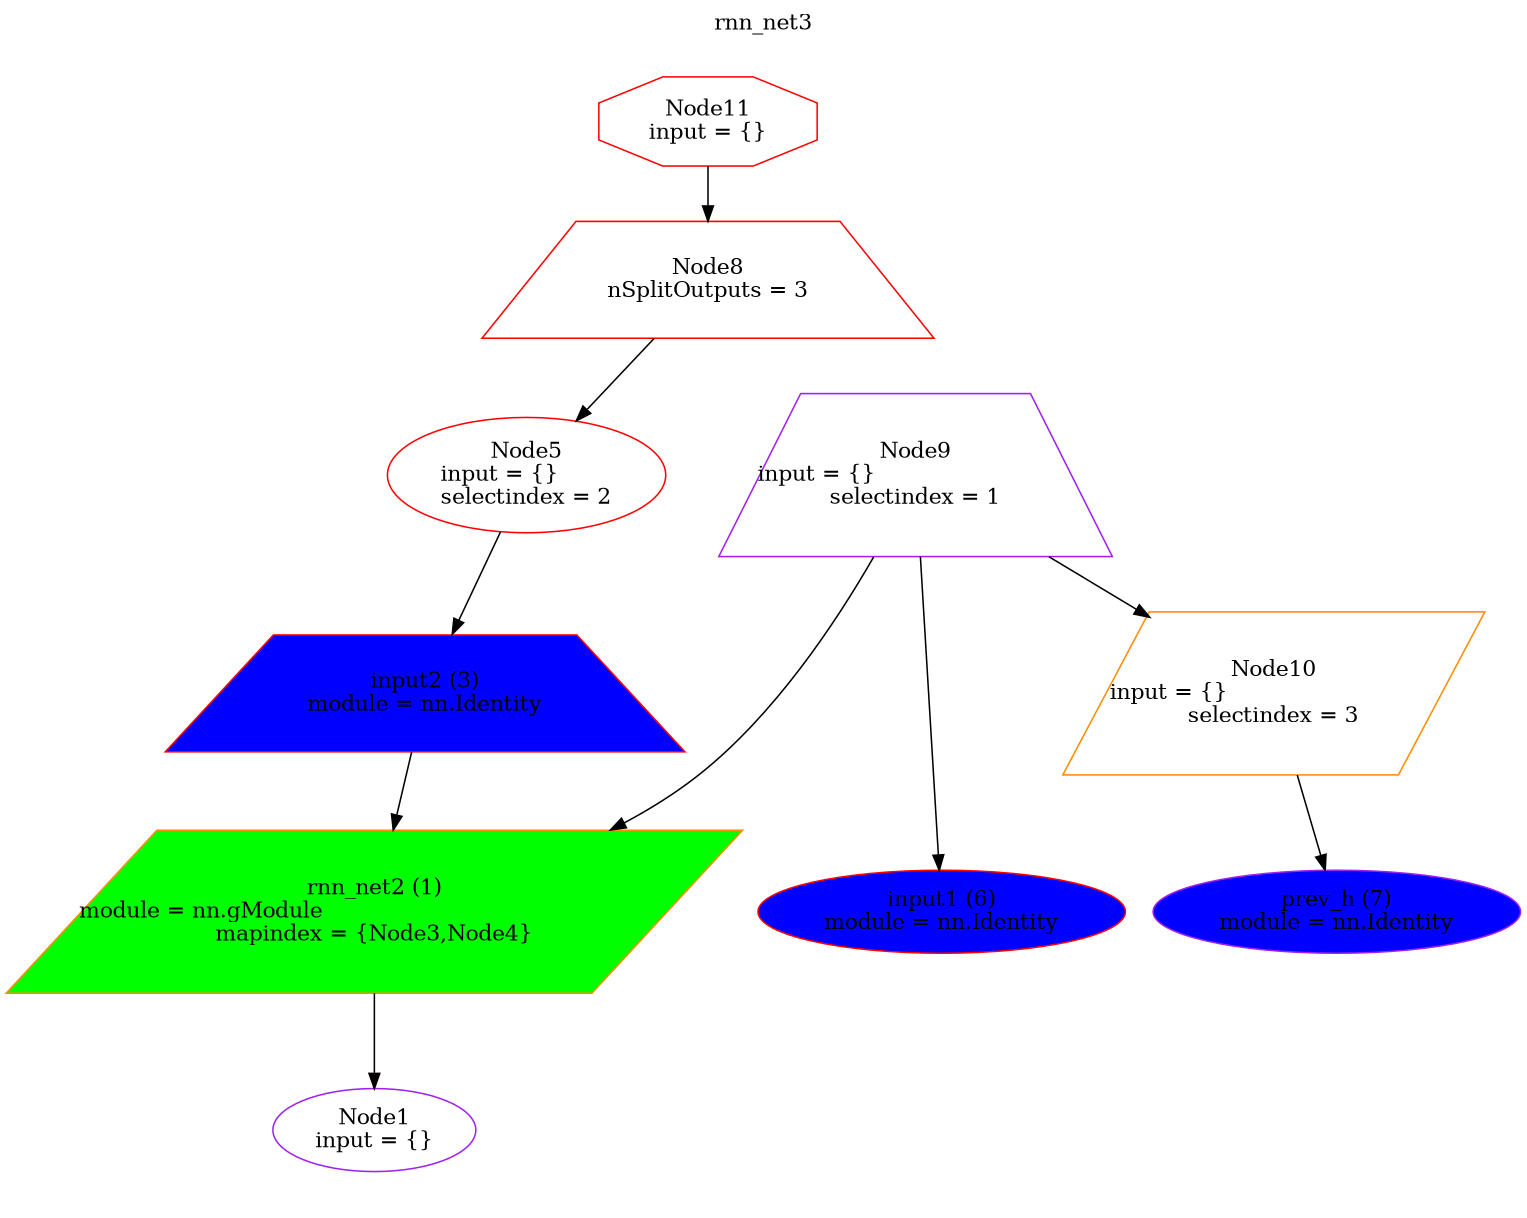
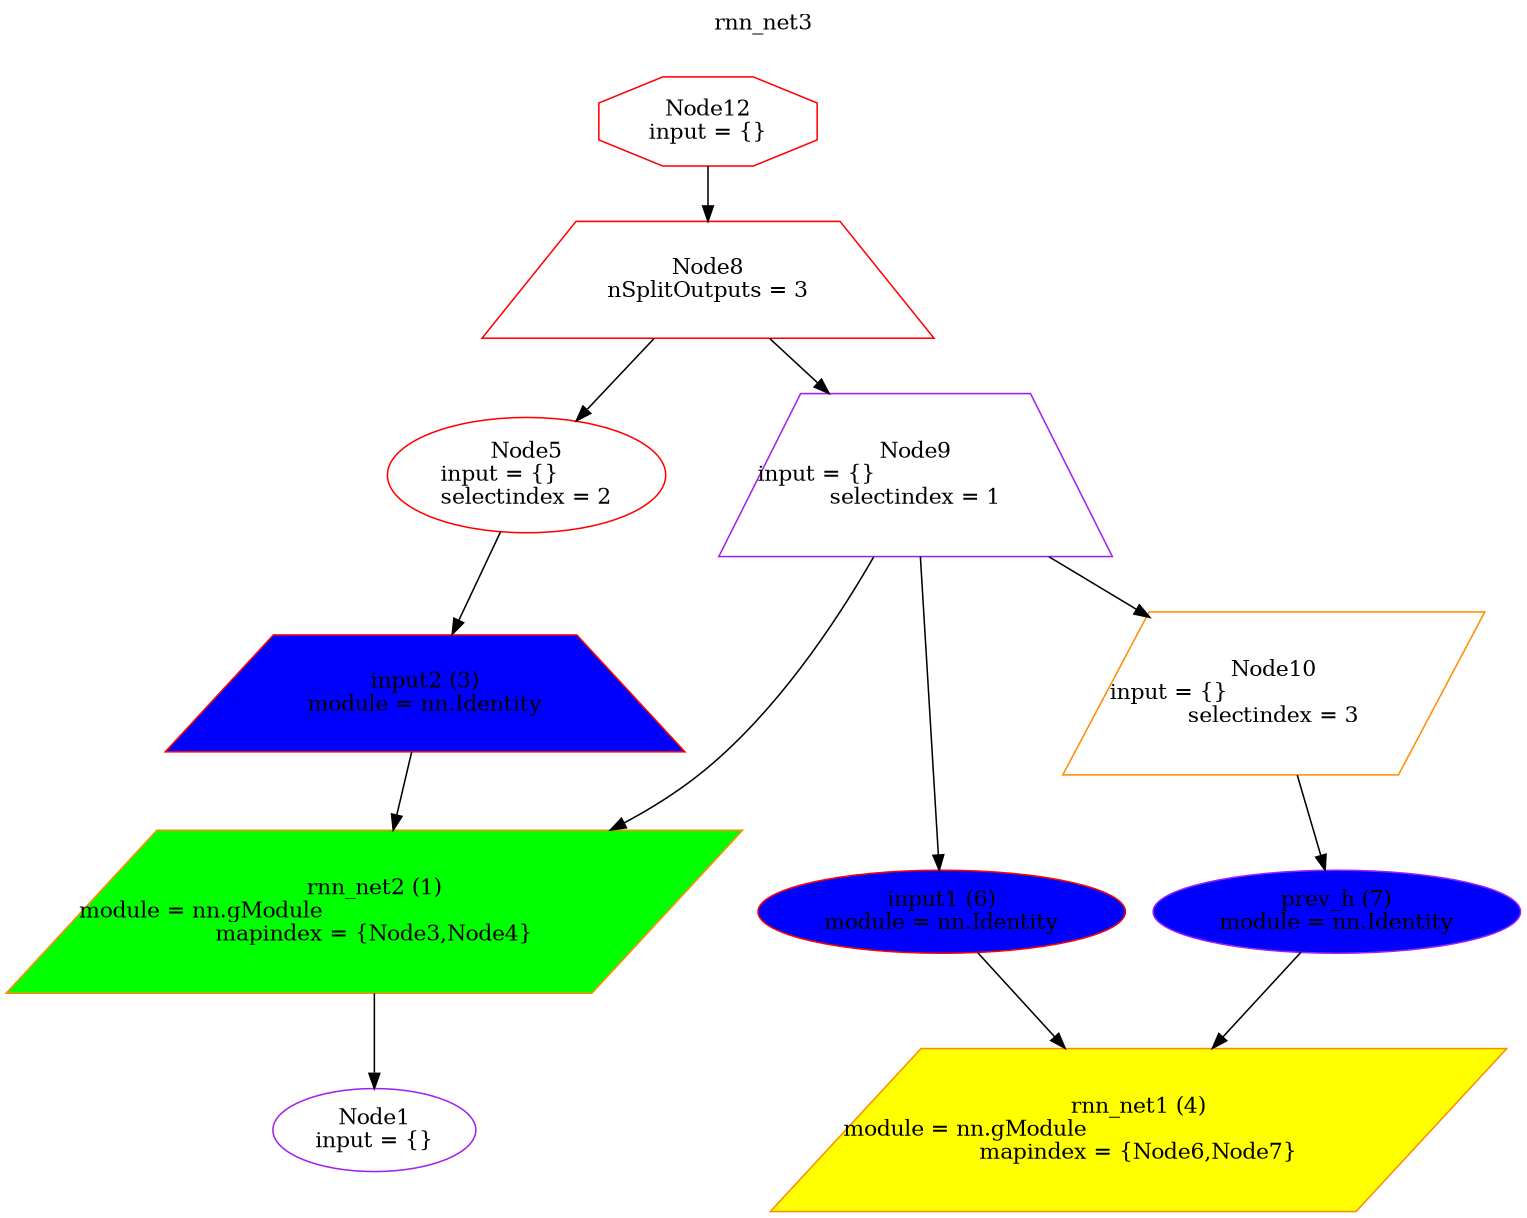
(708, 121) -> (708, 121)
none -> (794, 361)
none -> (1139, 1130)
